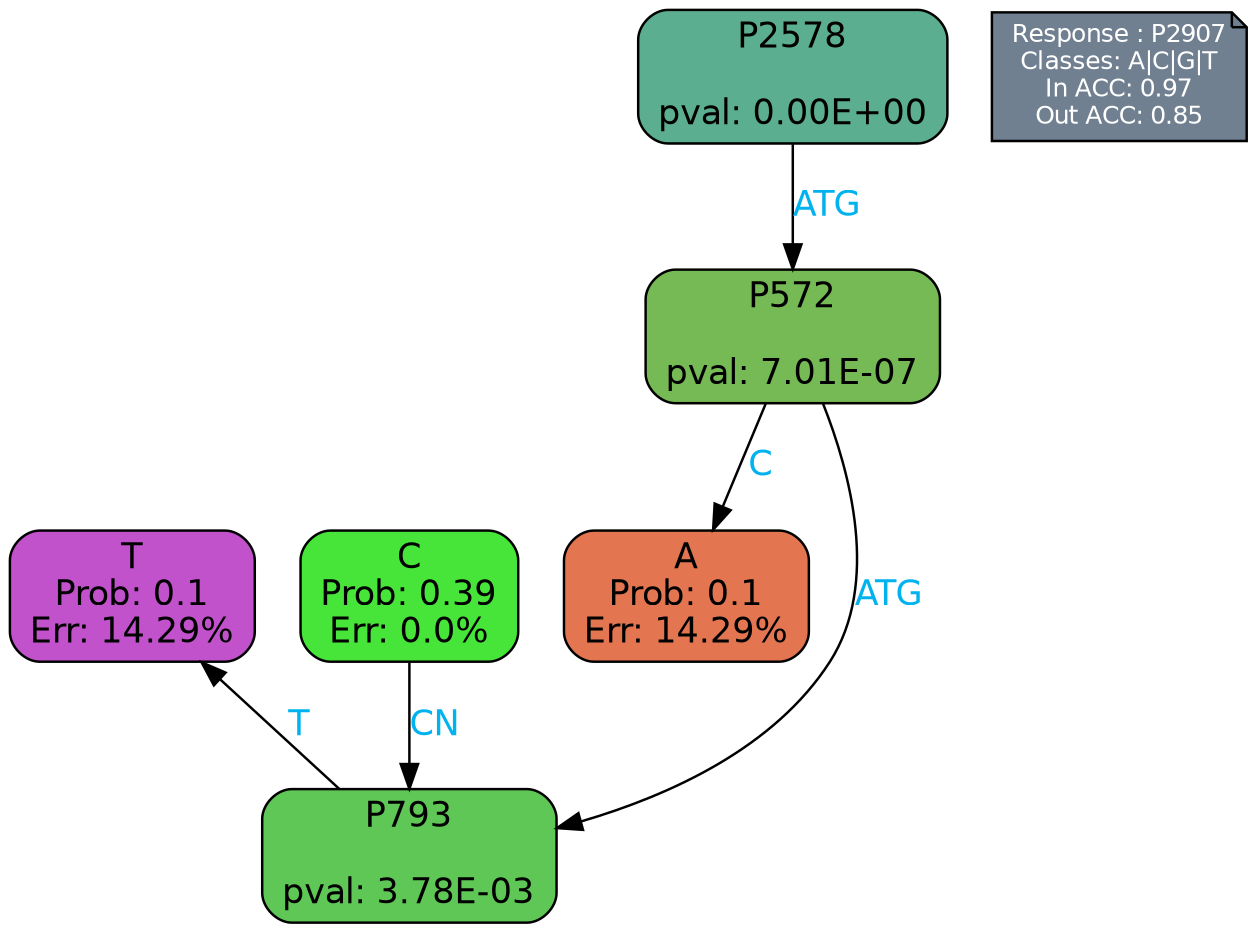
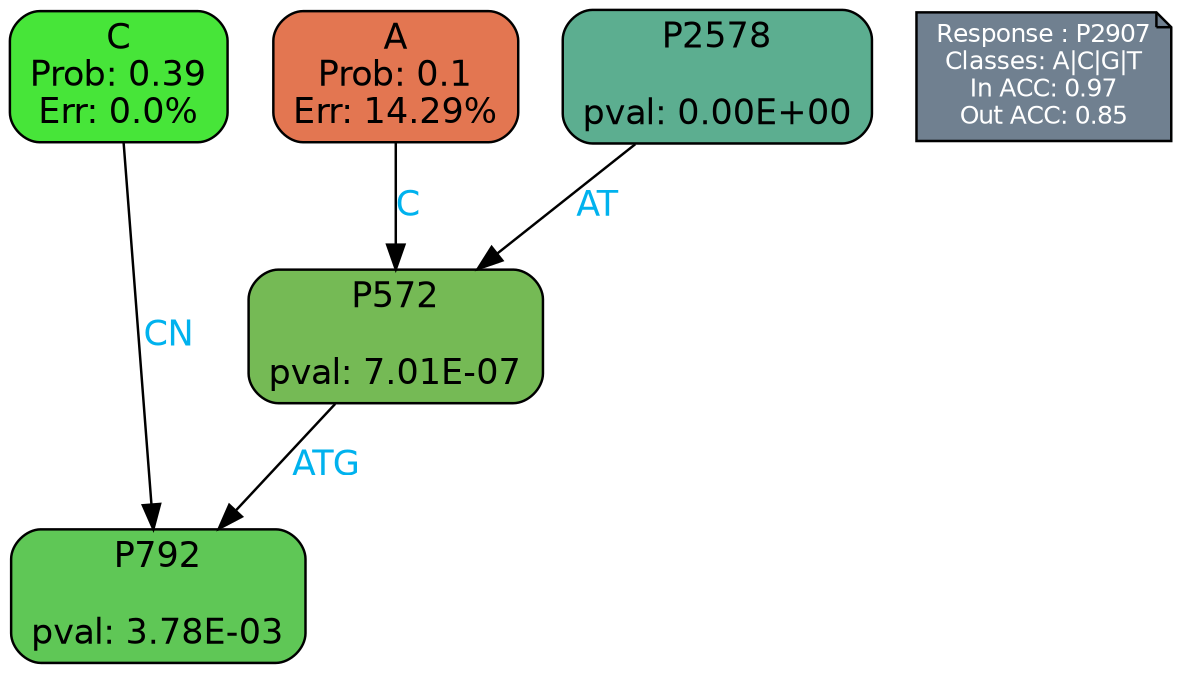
(827, 207) -> (597, 207)
(744, 455) -> (396, 194)
(132, 596) -> none
(409, 856) -> (158, 596)
